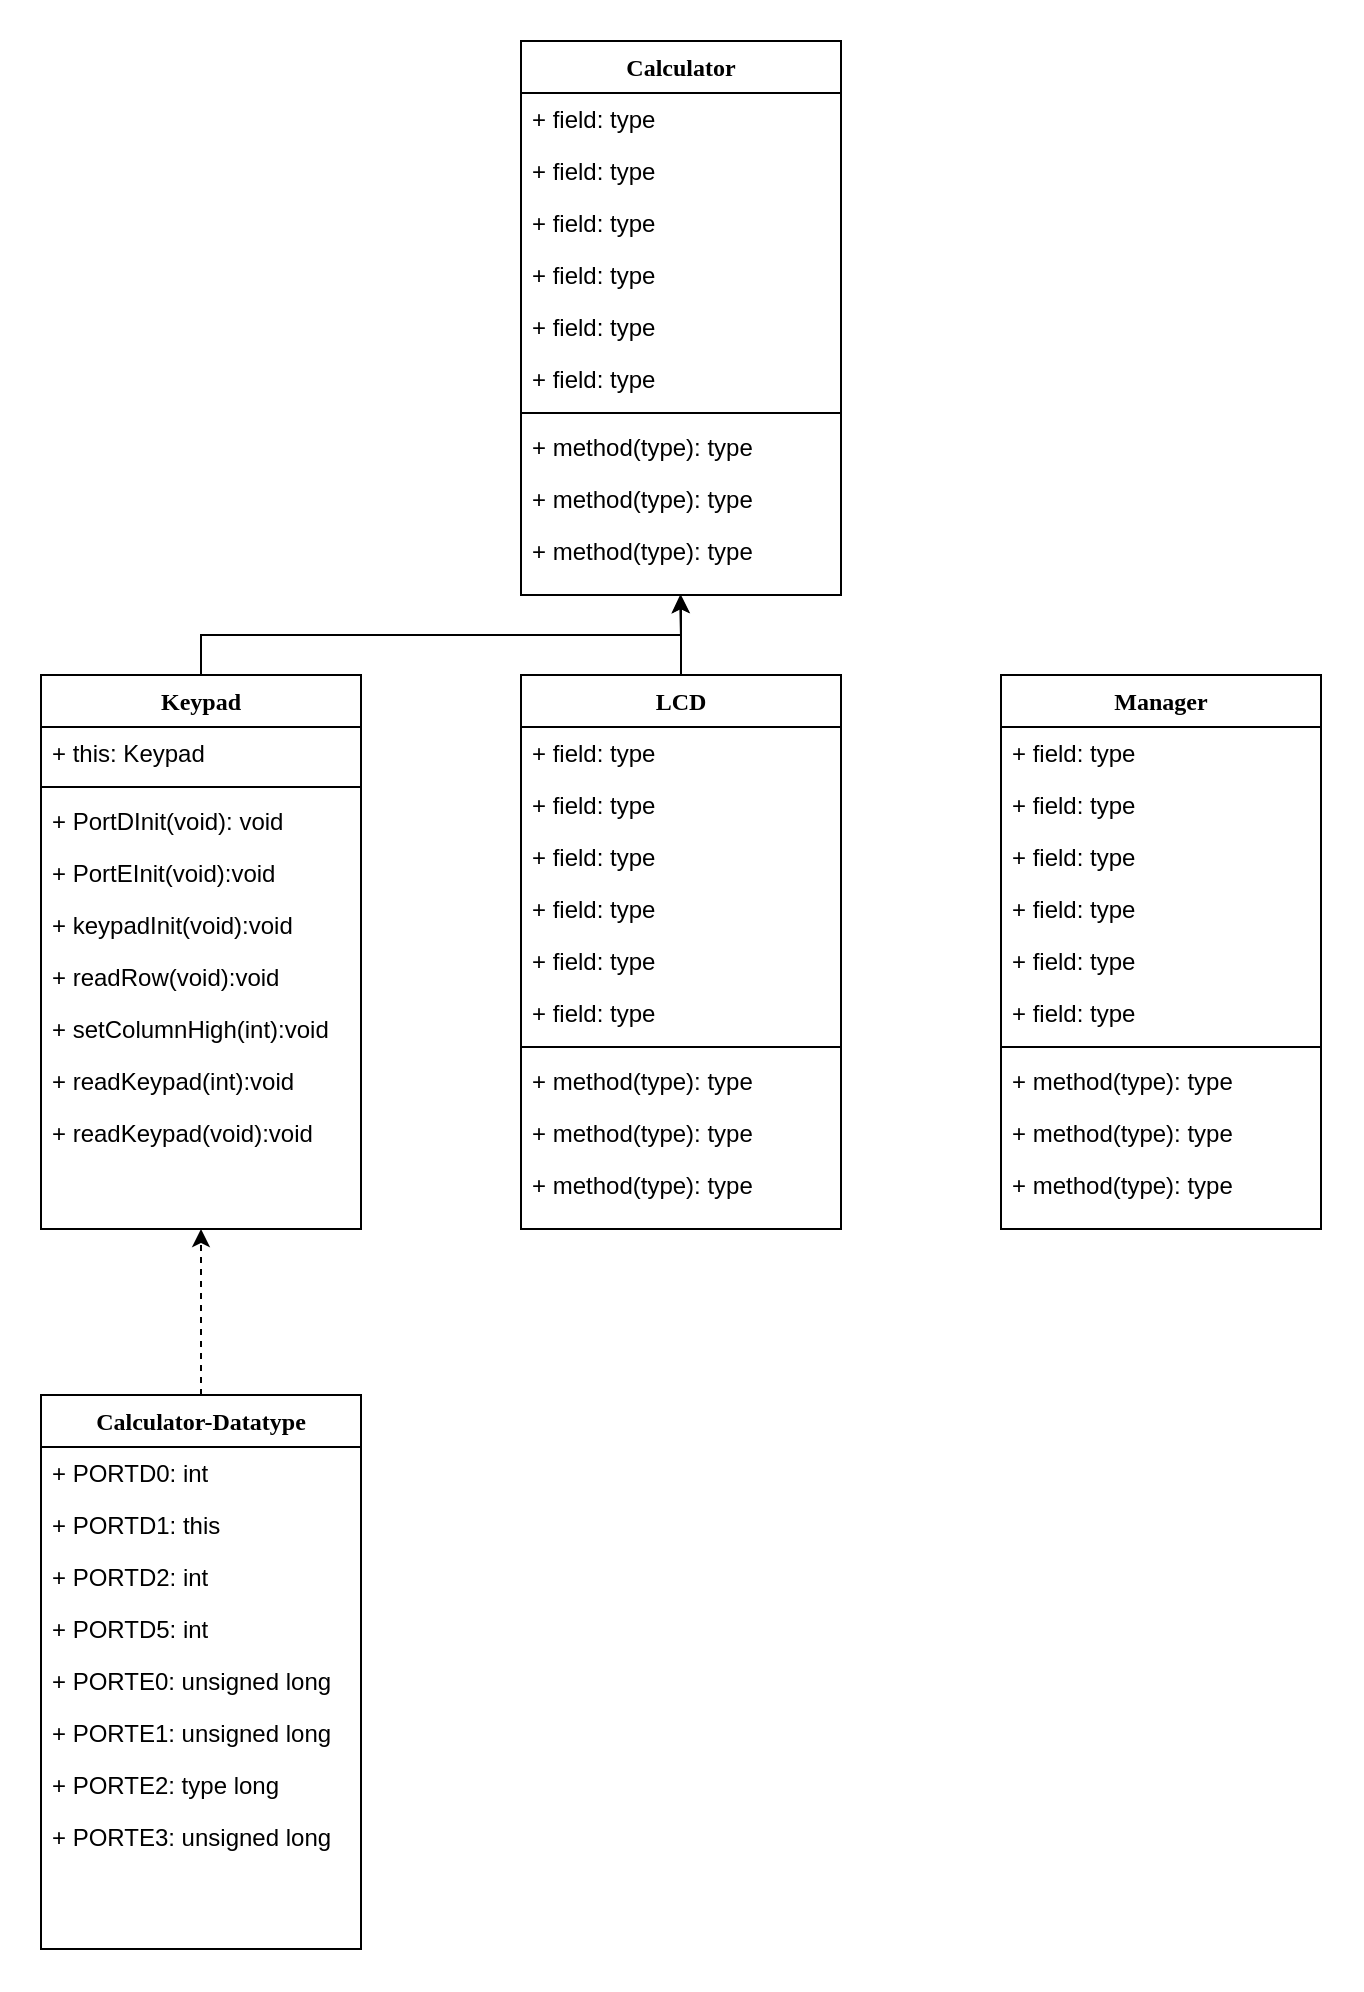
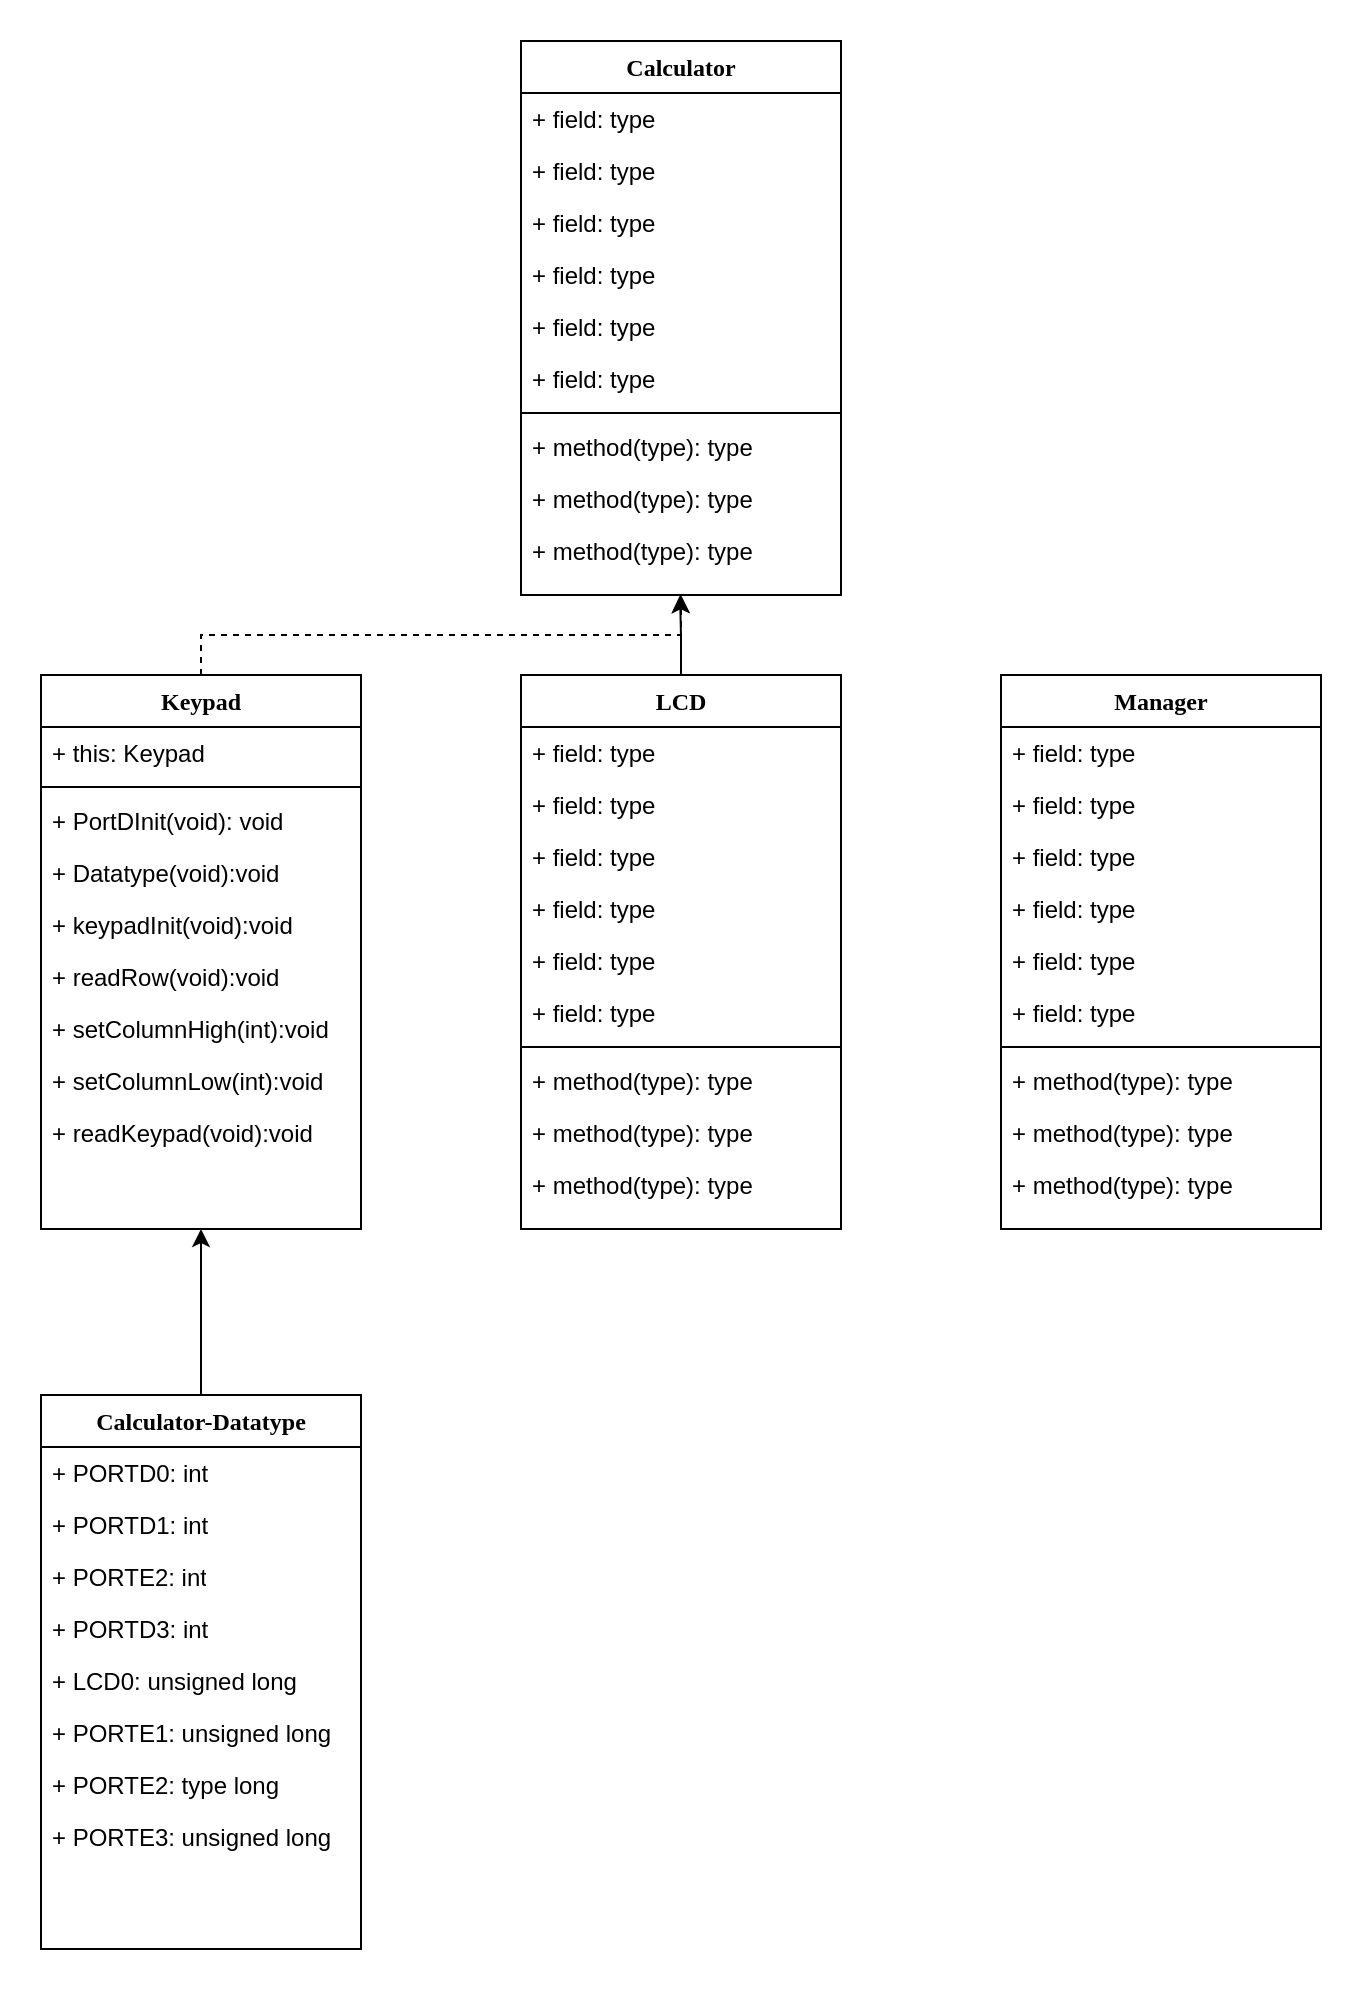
(421, 635) -> (421, 635)
(185, 875) -> (182, 875)
(188, 1083) -> (199, 1083)
(201, 1316) -> (201, 1316)
(135, 1527) -> (128, 1527)
(128, 1579) -> (128, 1579)
(128, 1631) -> (128, 1631)
(189, 1683) -> (175, 1683)
